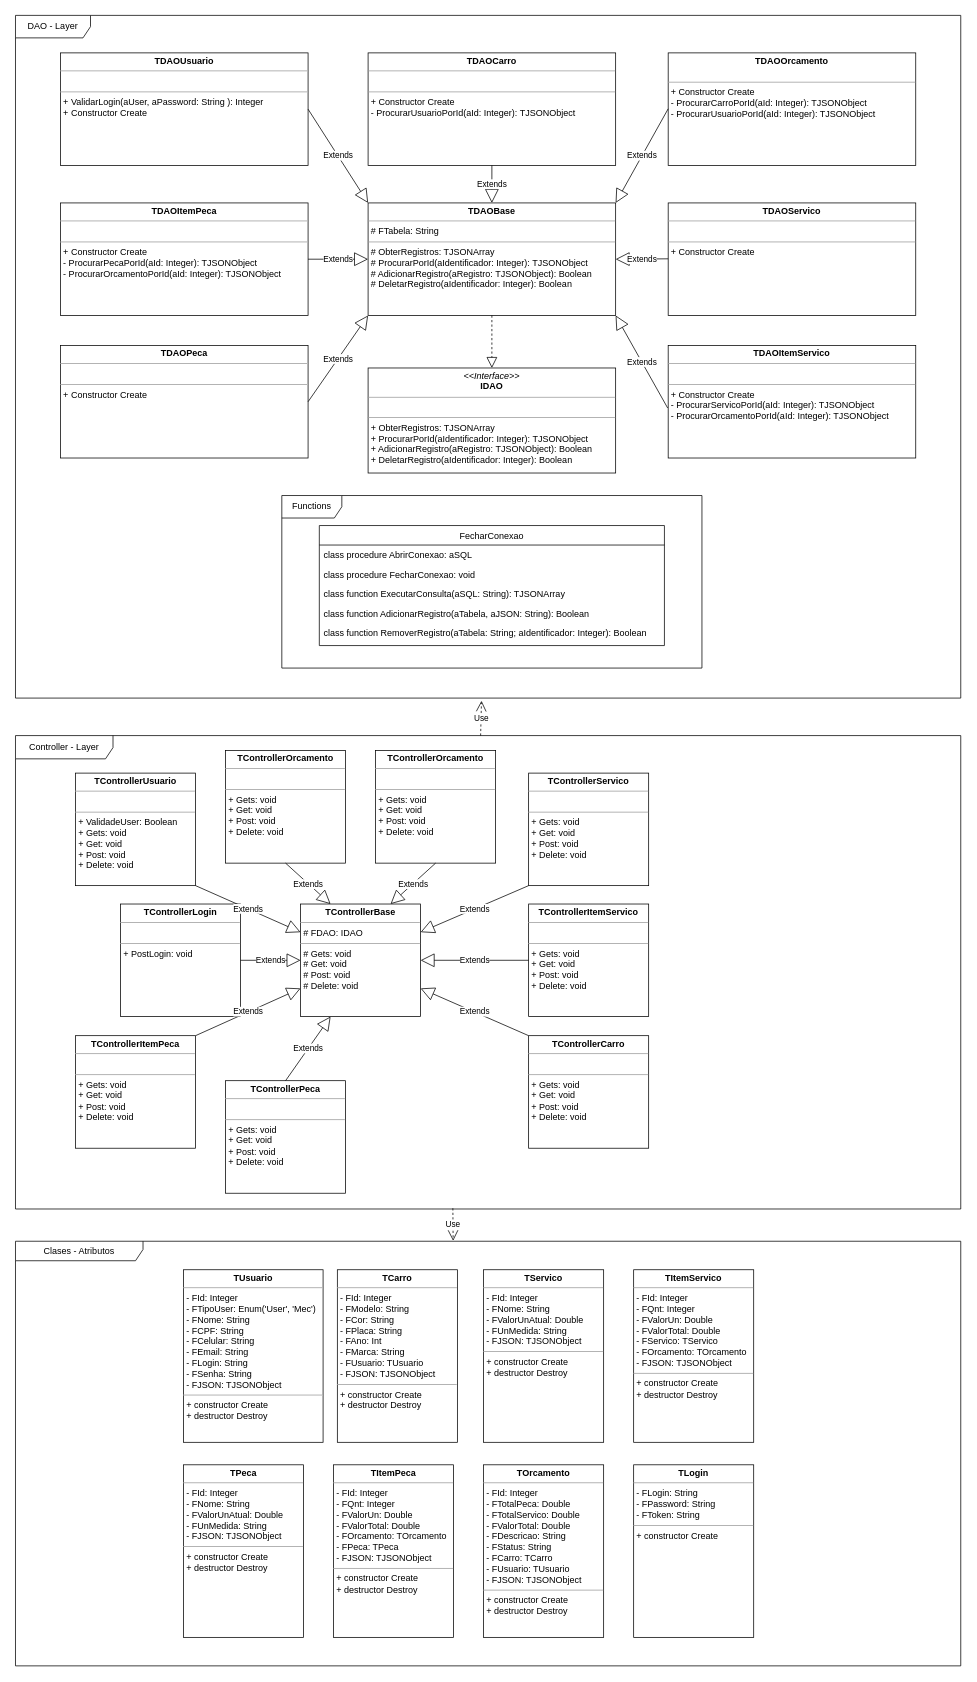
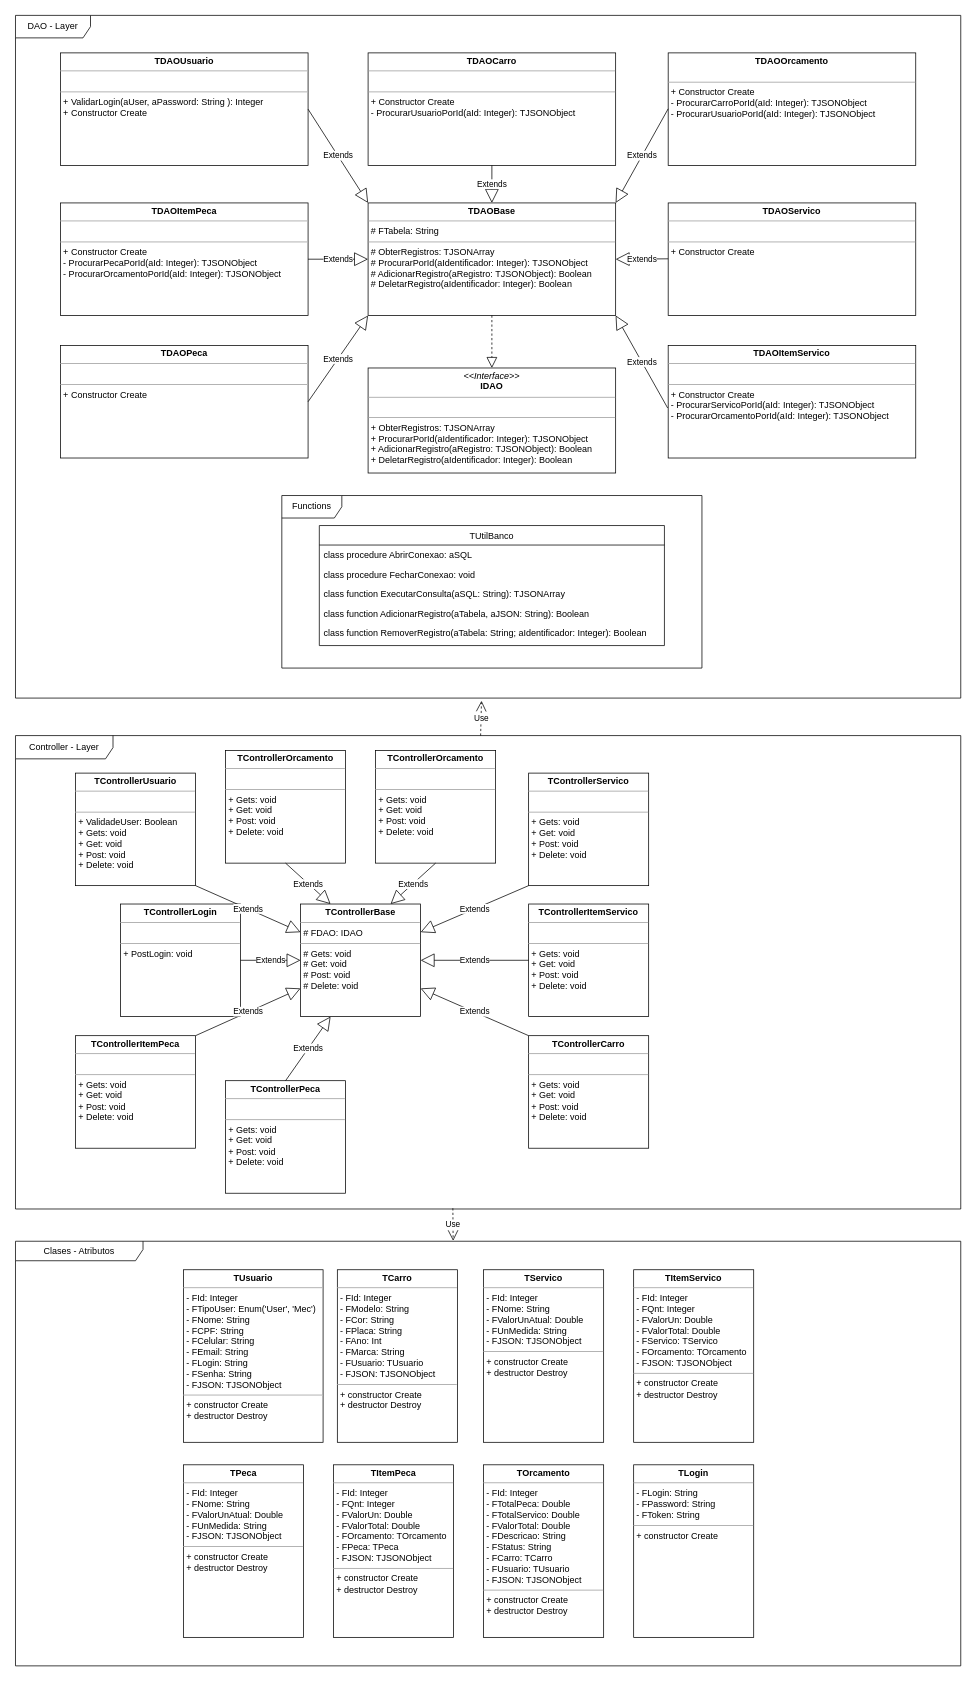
(491, 536) -> (491, 536)
